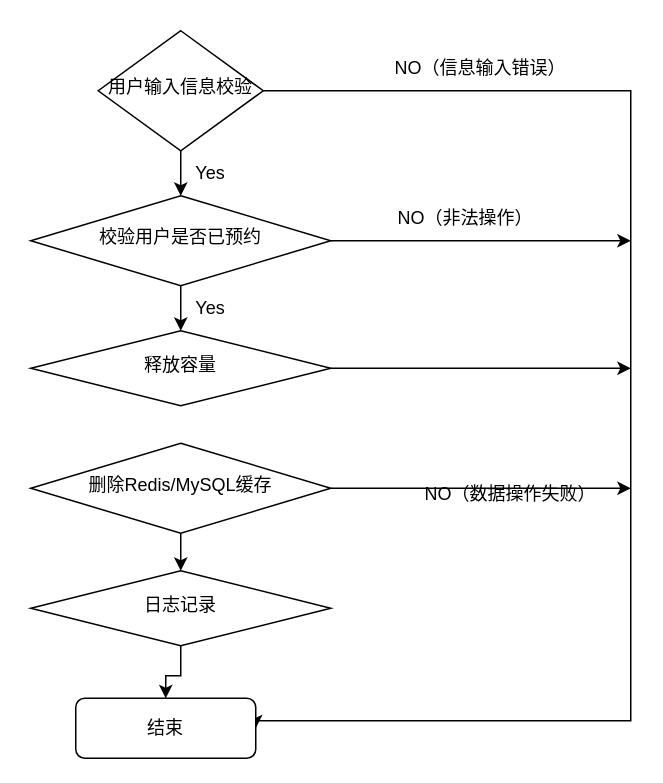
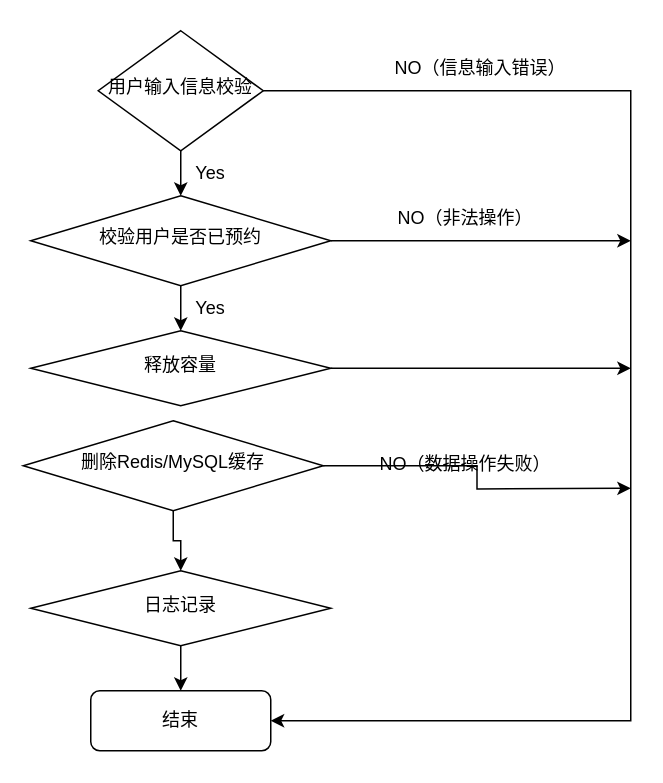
(181, 488) -> (173, 466)
(511, 494) -> (466, 464)
(166, 728) -> (181, 721)
